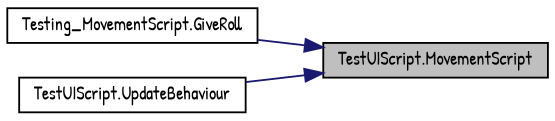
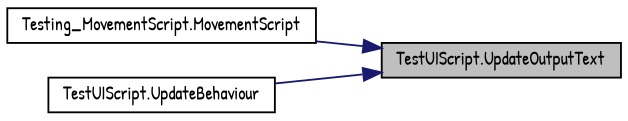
(132, 26) -> (162, 26)
(436, 60) -> (501, 60)
